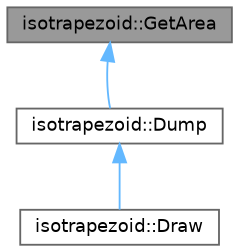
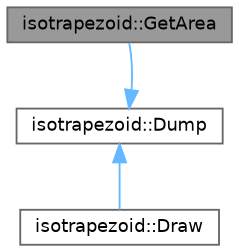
(107, 85) -> (132, 66)
